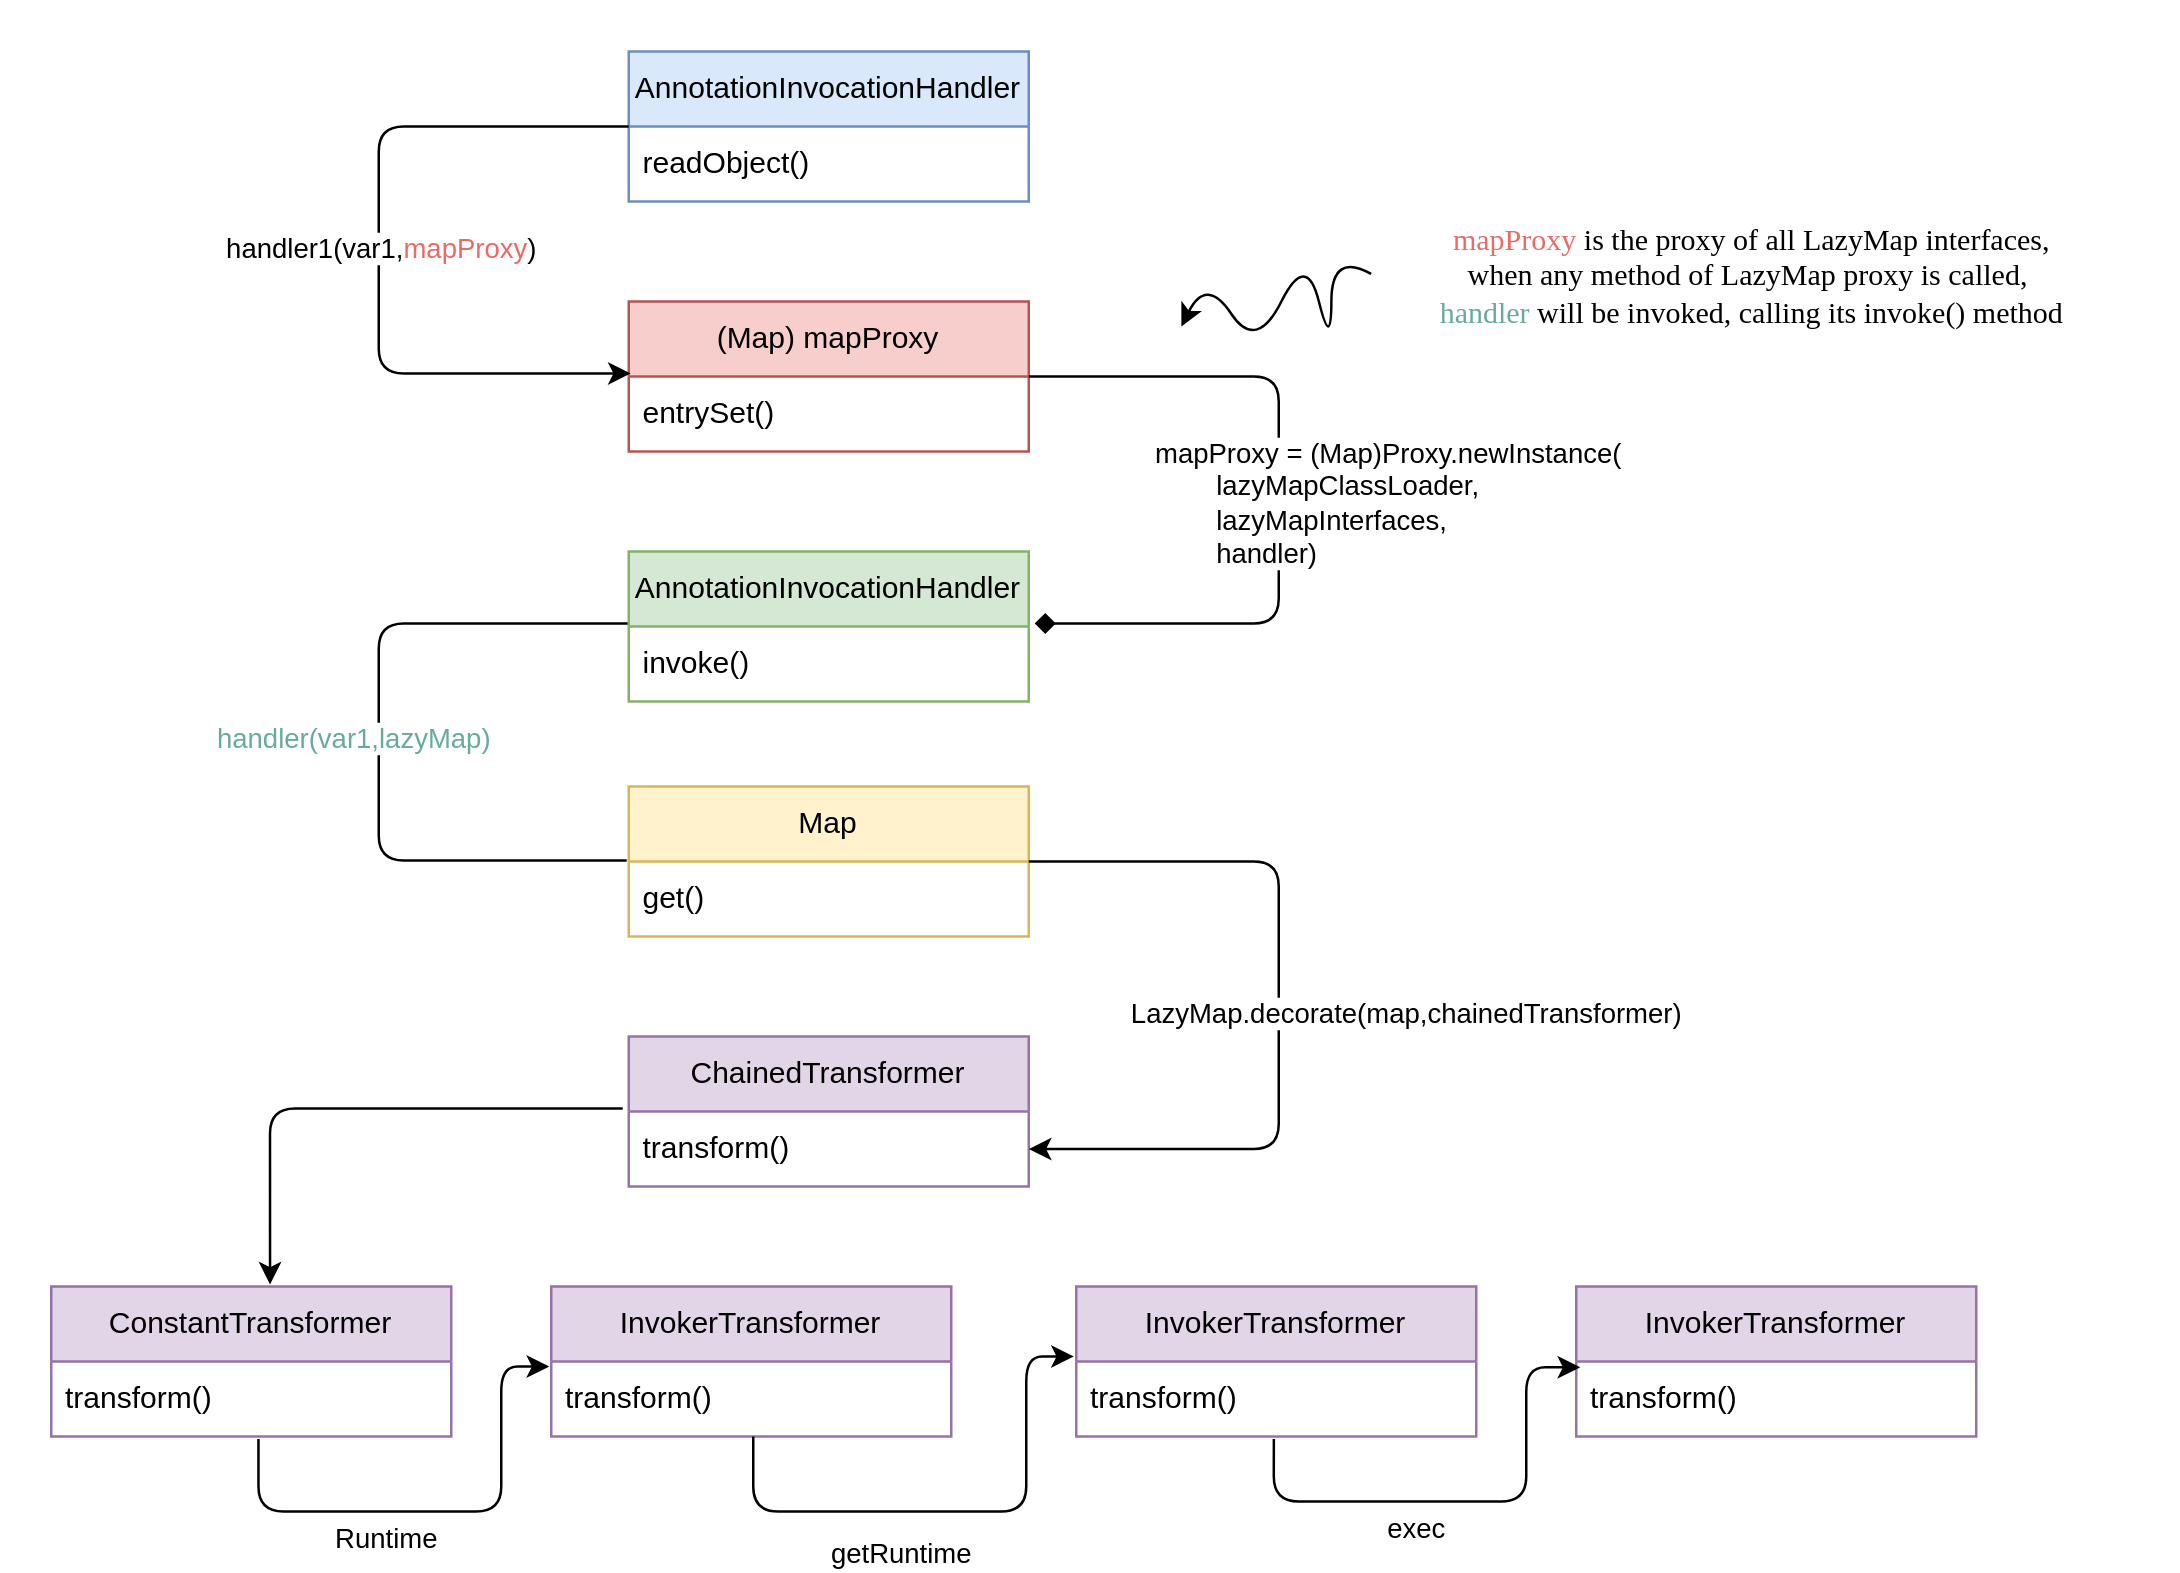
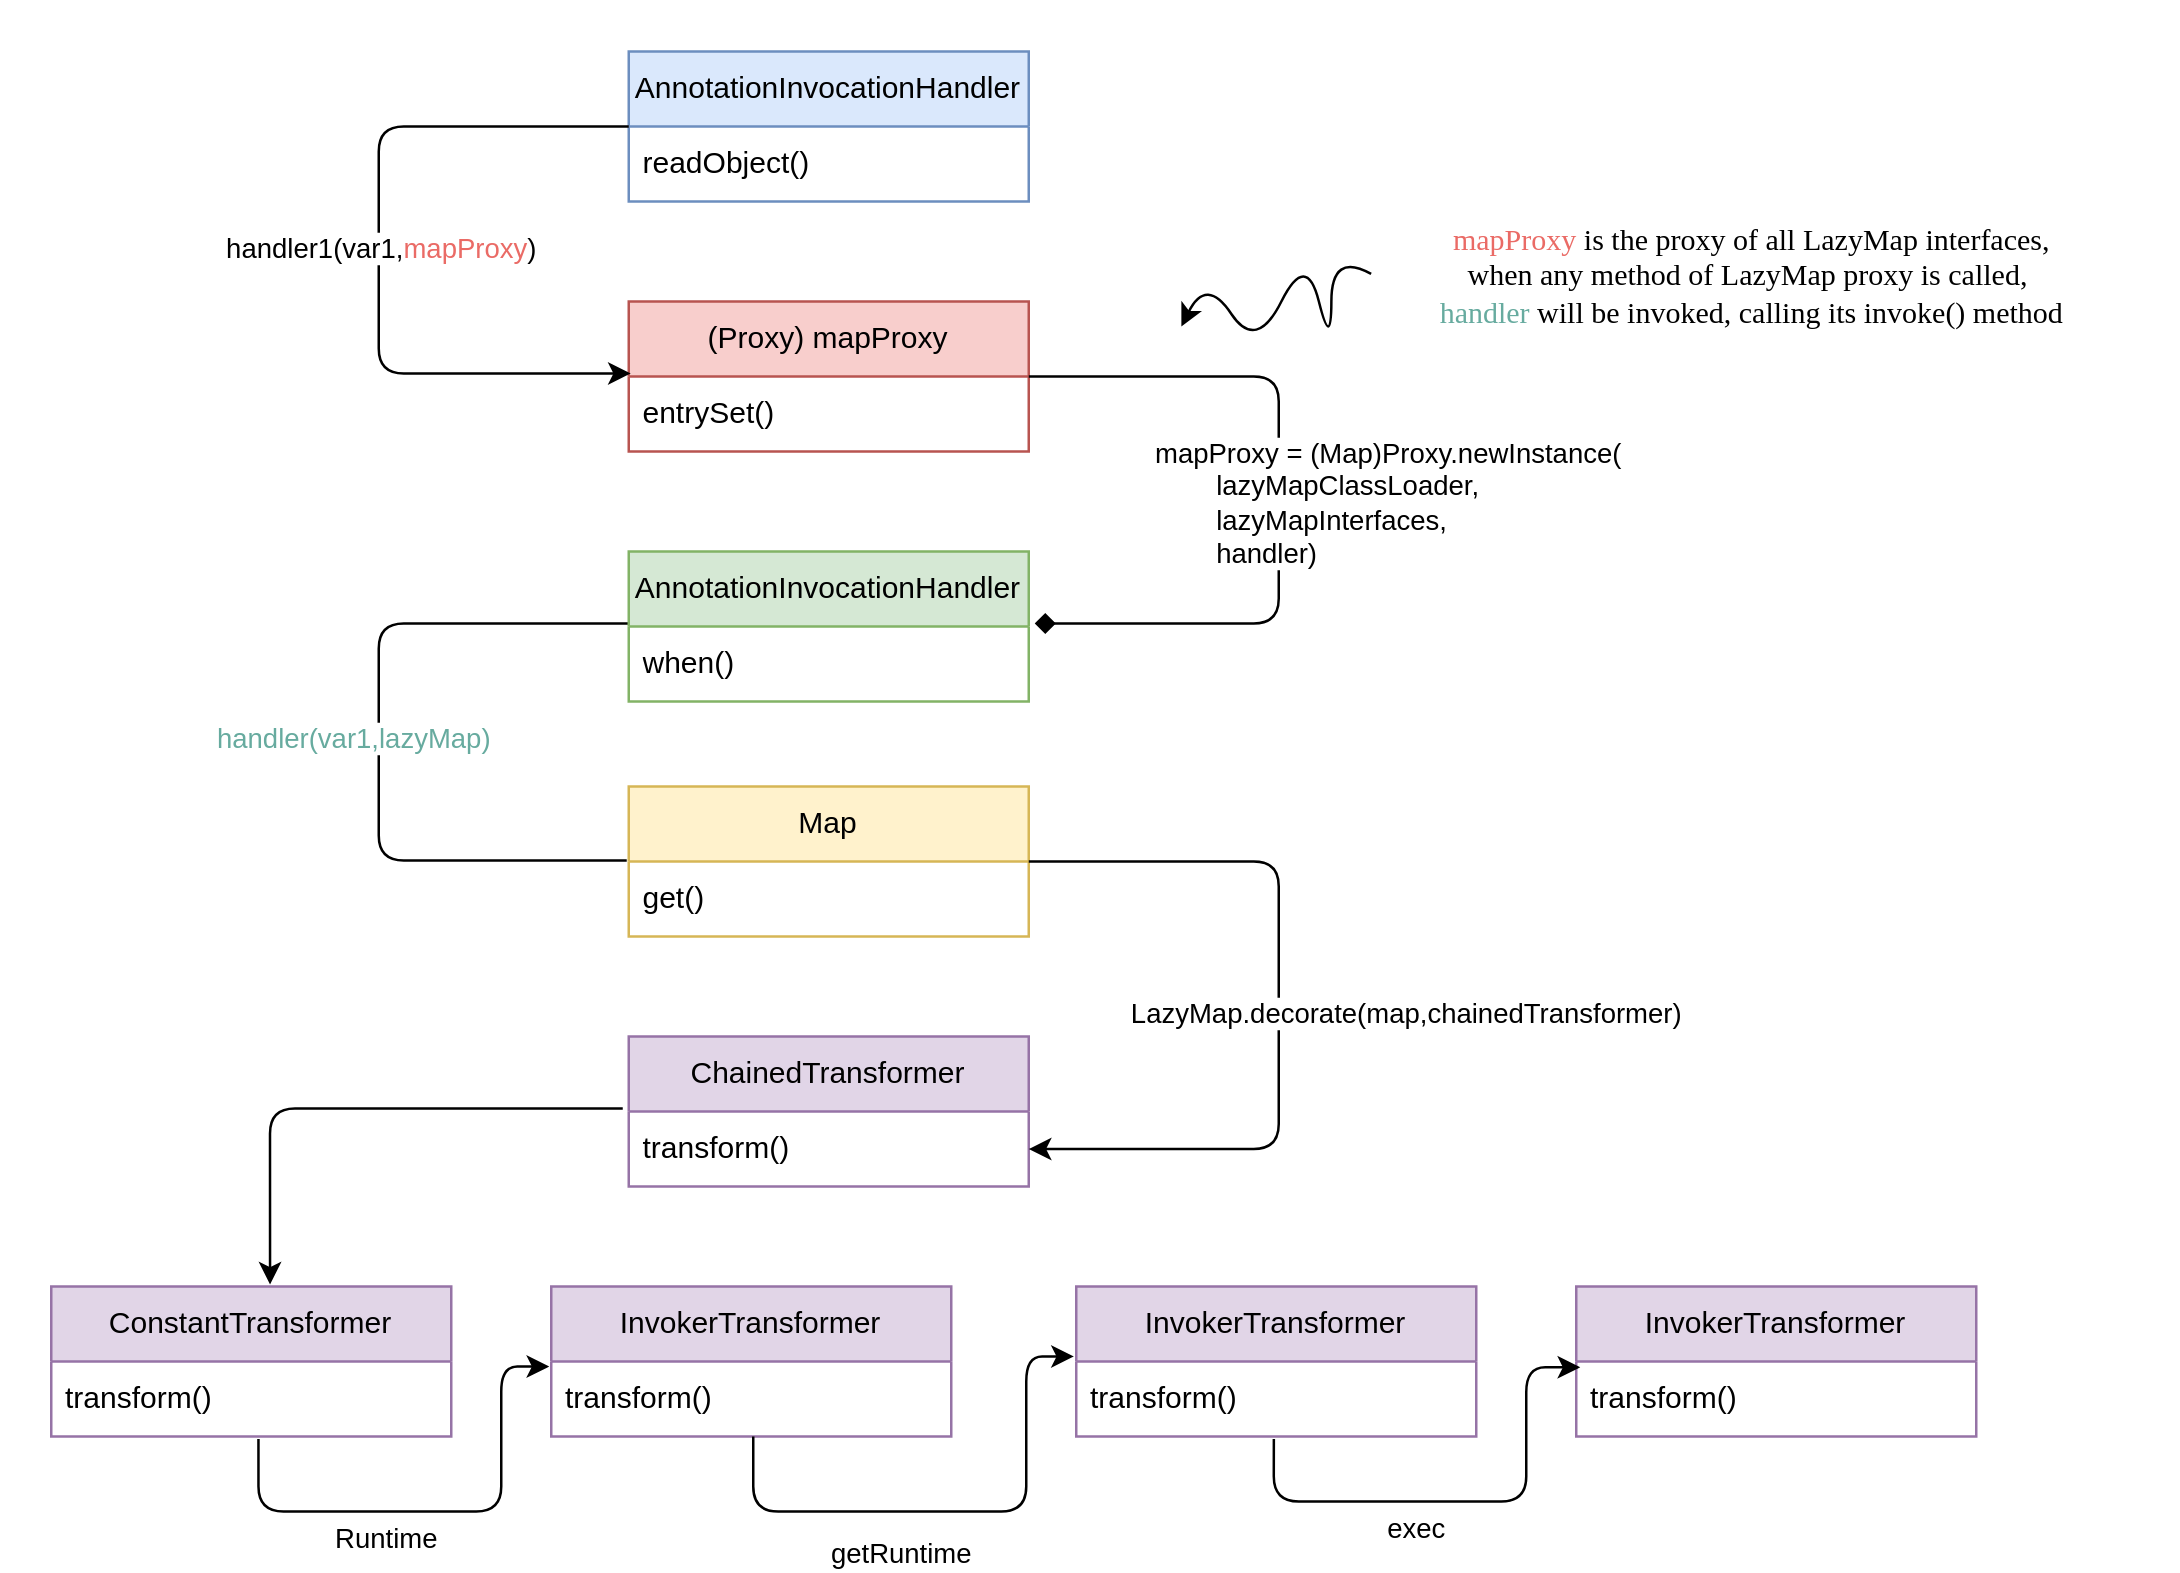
(829, 339) -> (829, 339)
(707, 664) -> (694, 664)
